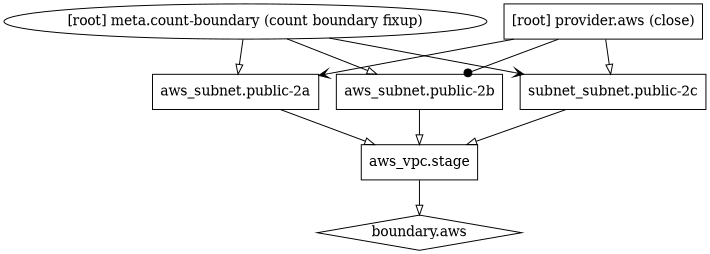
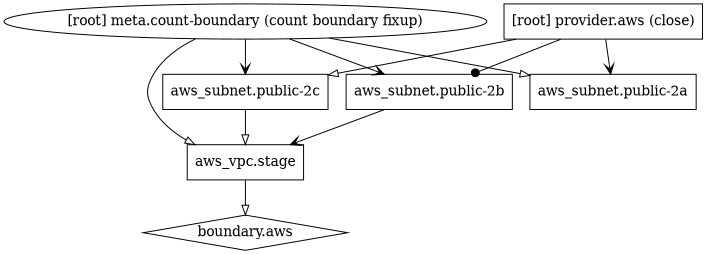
(327, 55) -> (332, 55)
(613, 92) -> (245, 92)
(419, 122) -> (342, 125)
(323, 125) -> (148, 87)
